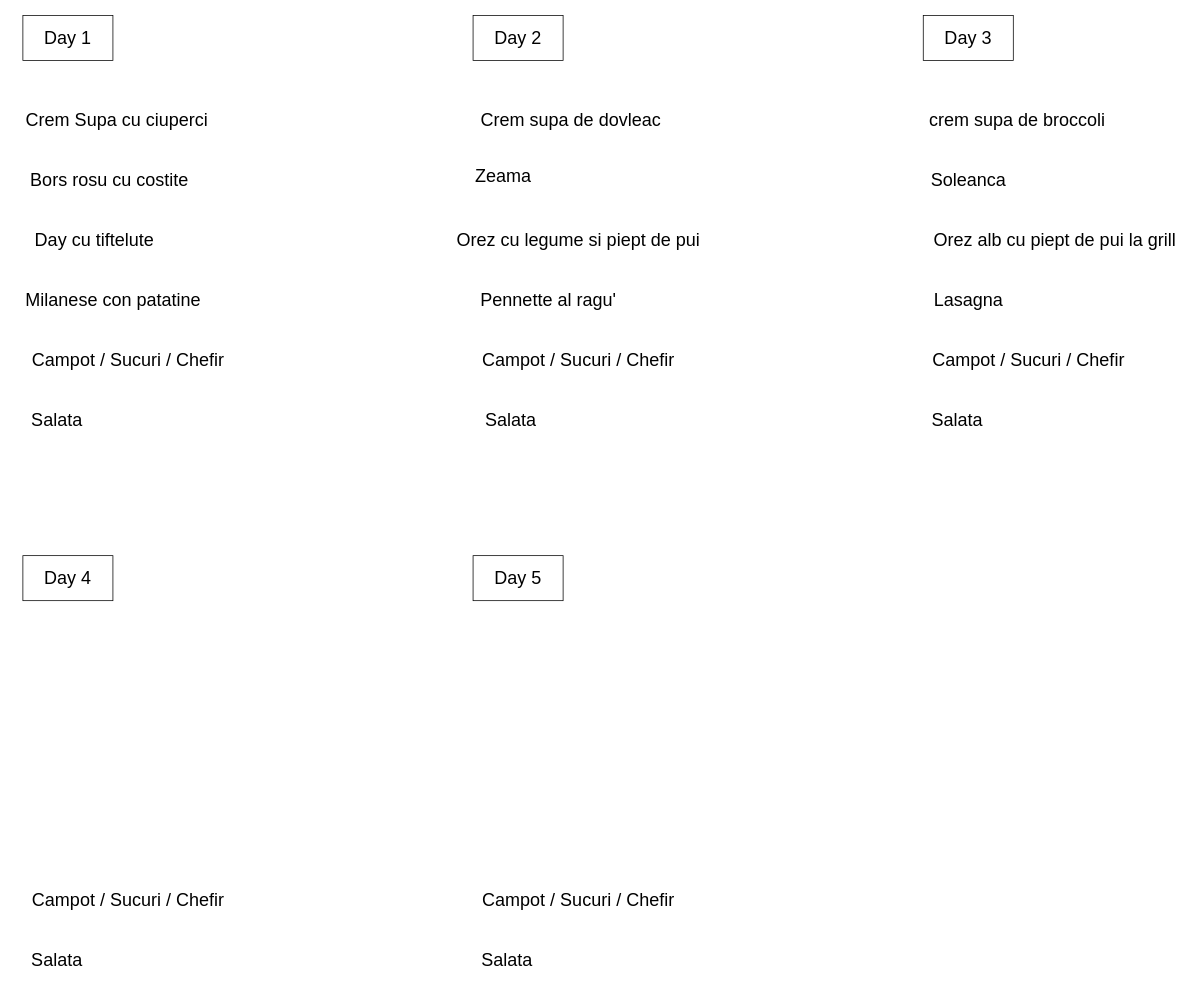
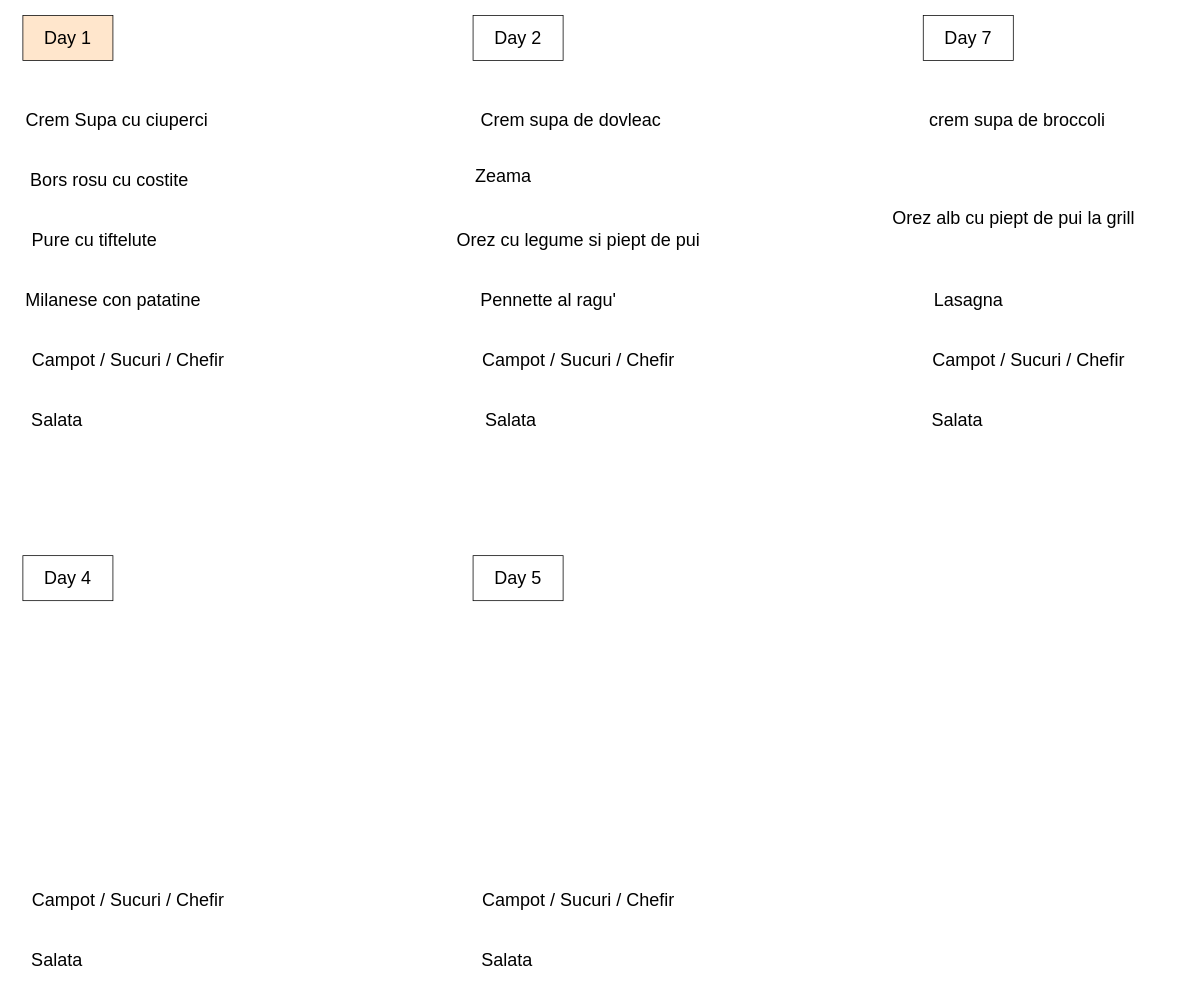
(68, 38) -> (68, 38)
(968, 38) -> (968, 38)
(968, 180) -> none
(95, 240) -> (95, 240)
(1054, 240) -> (1013, 218)
